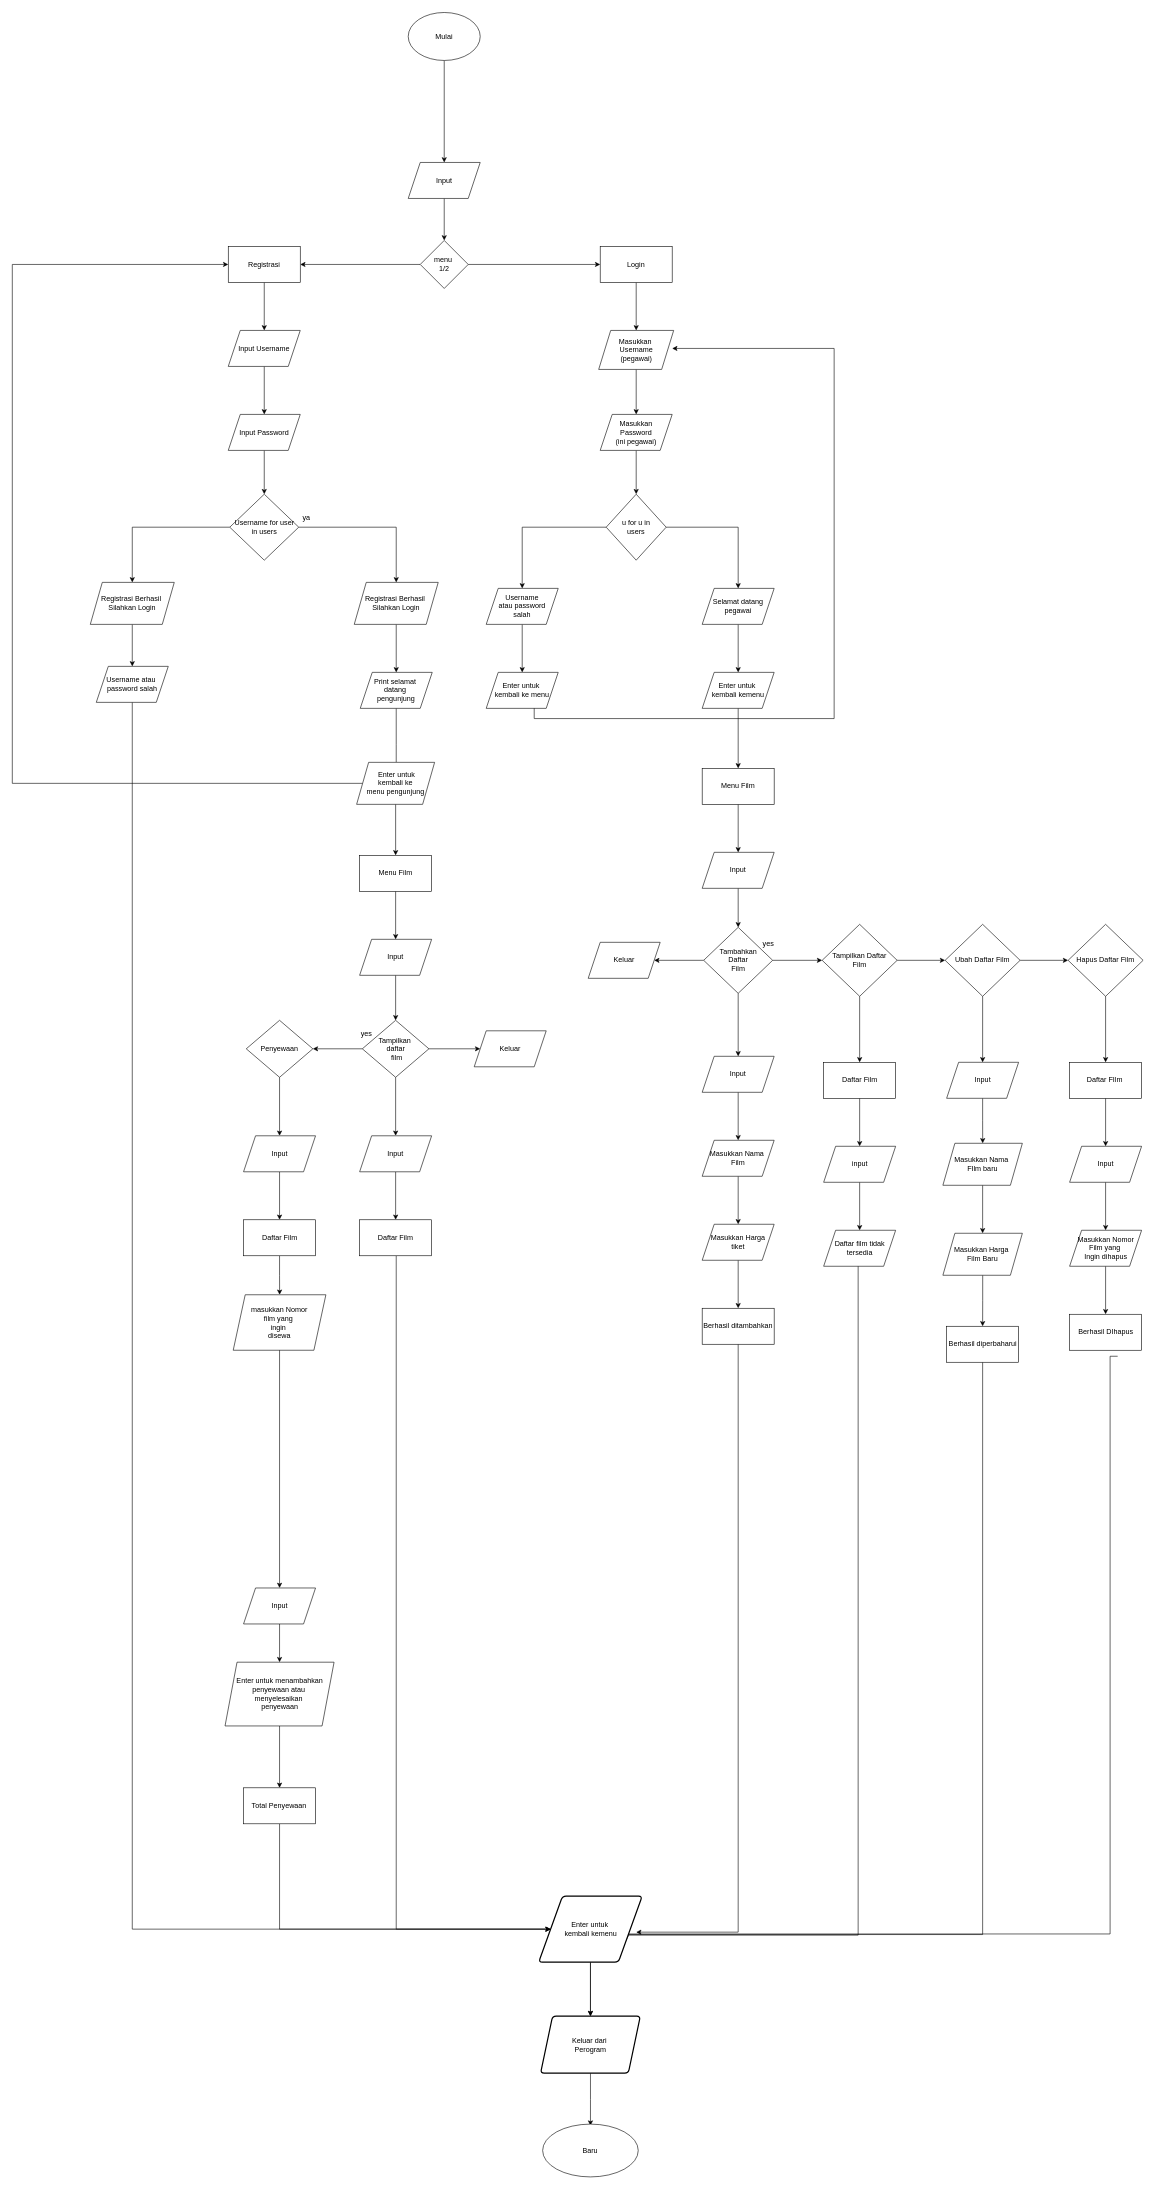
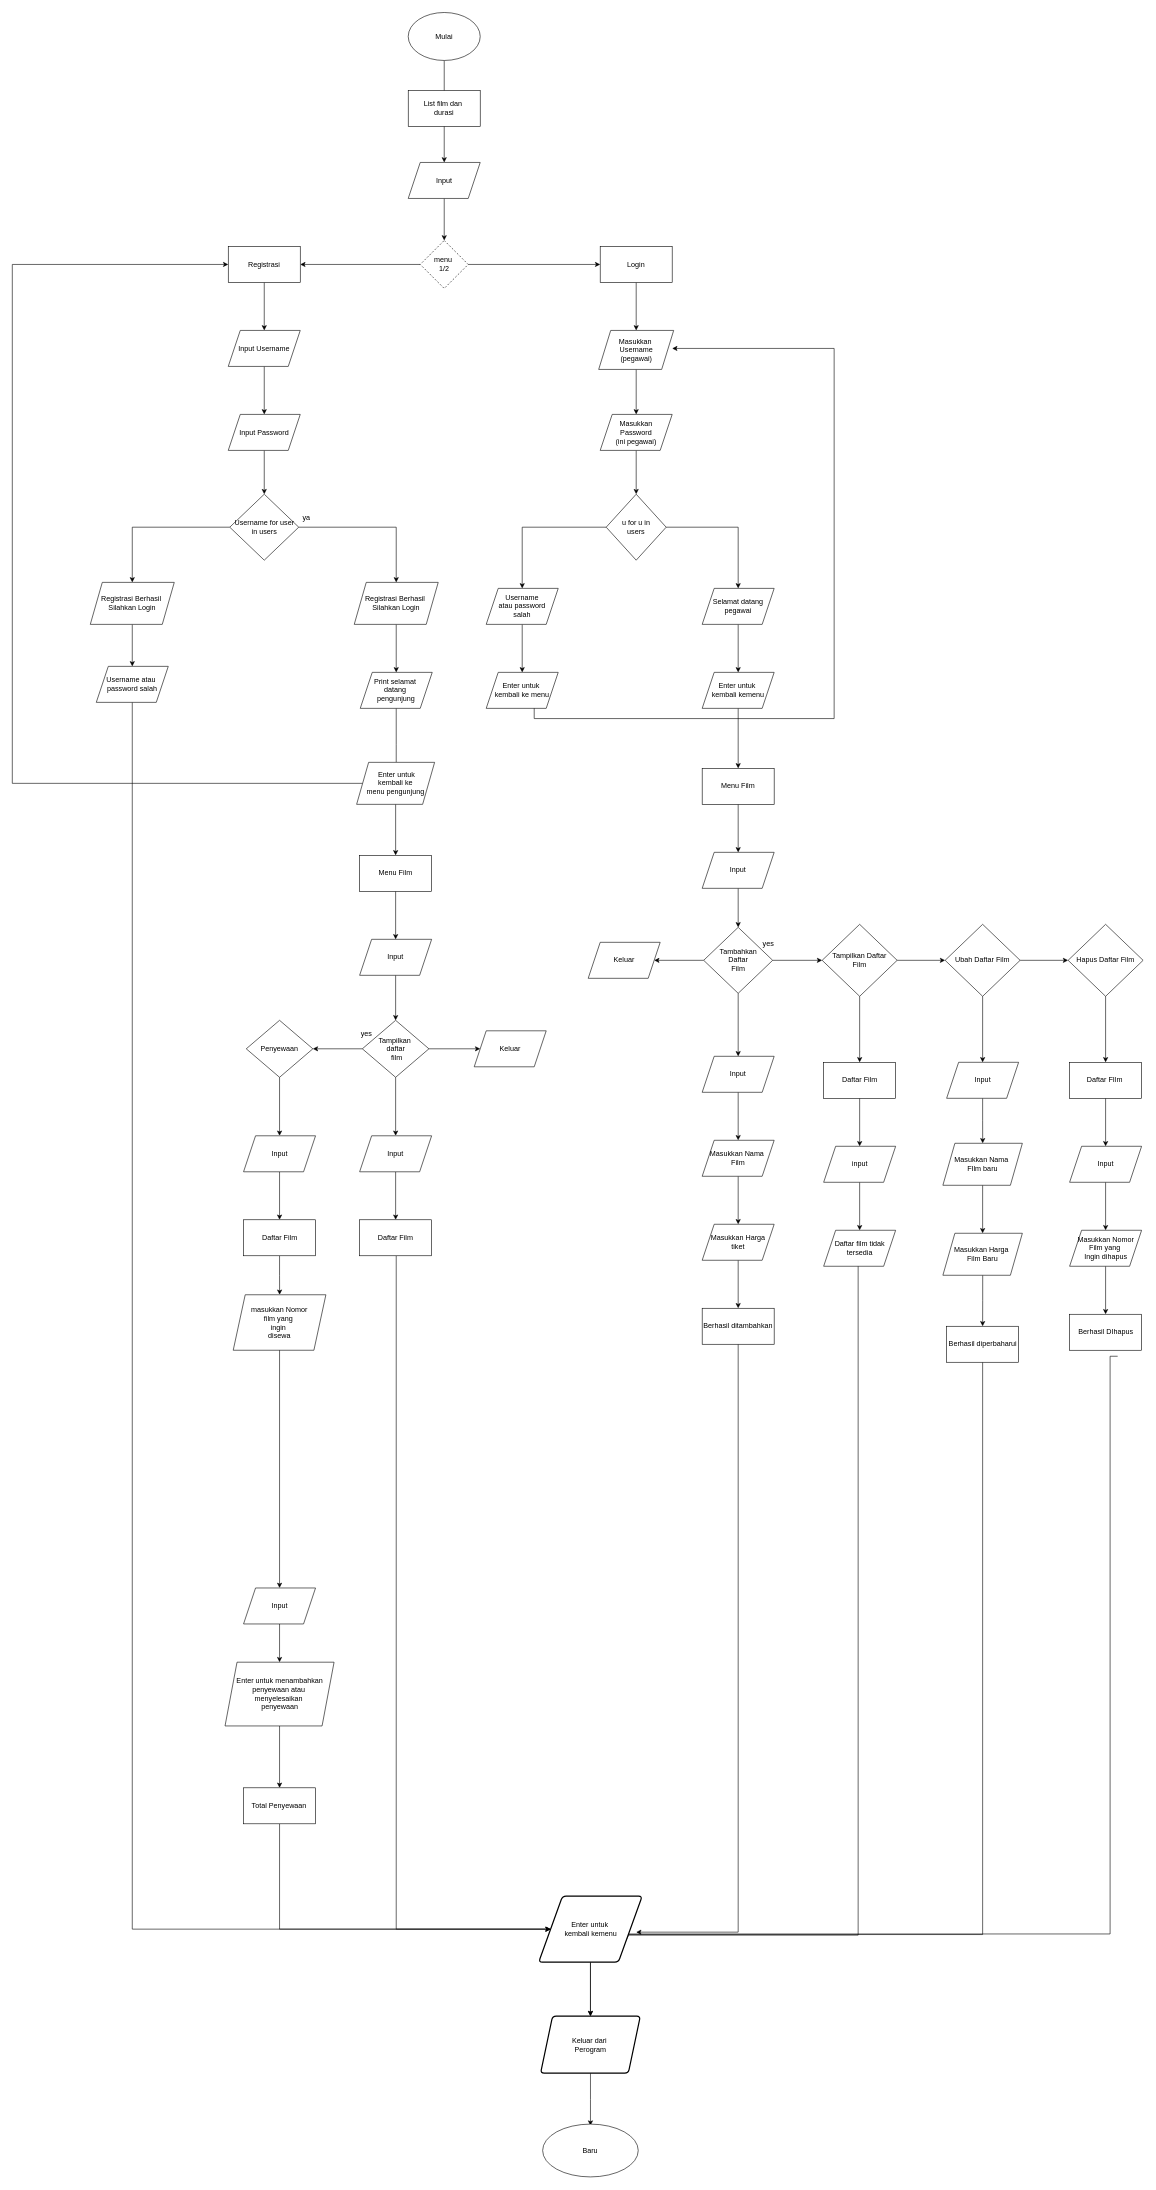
none -> (444, 108)
(444, 264) -> (444, 264)
